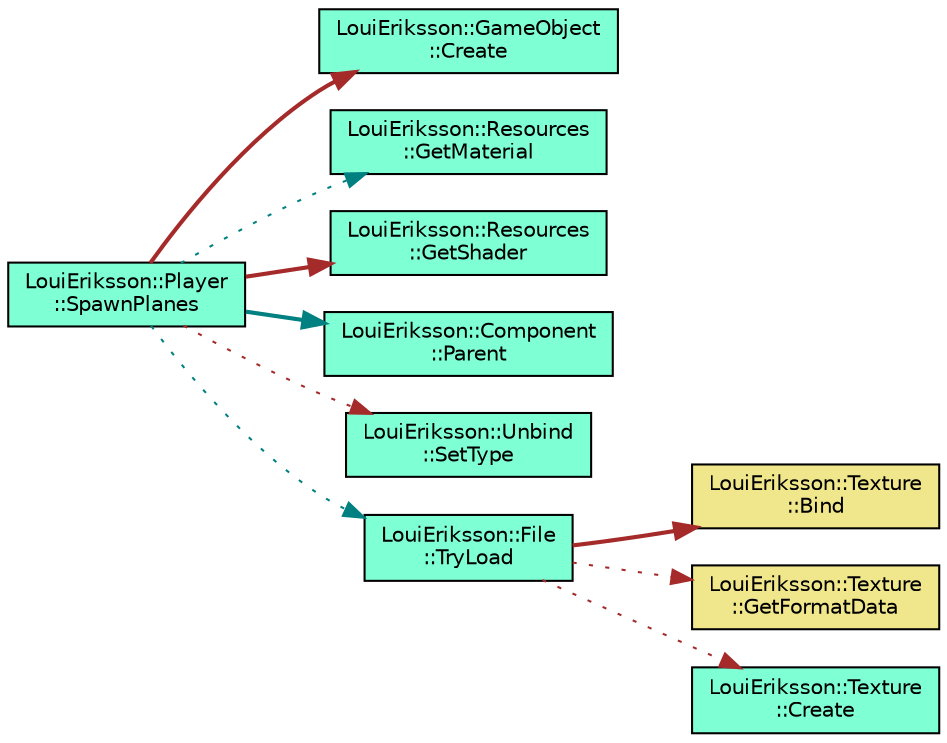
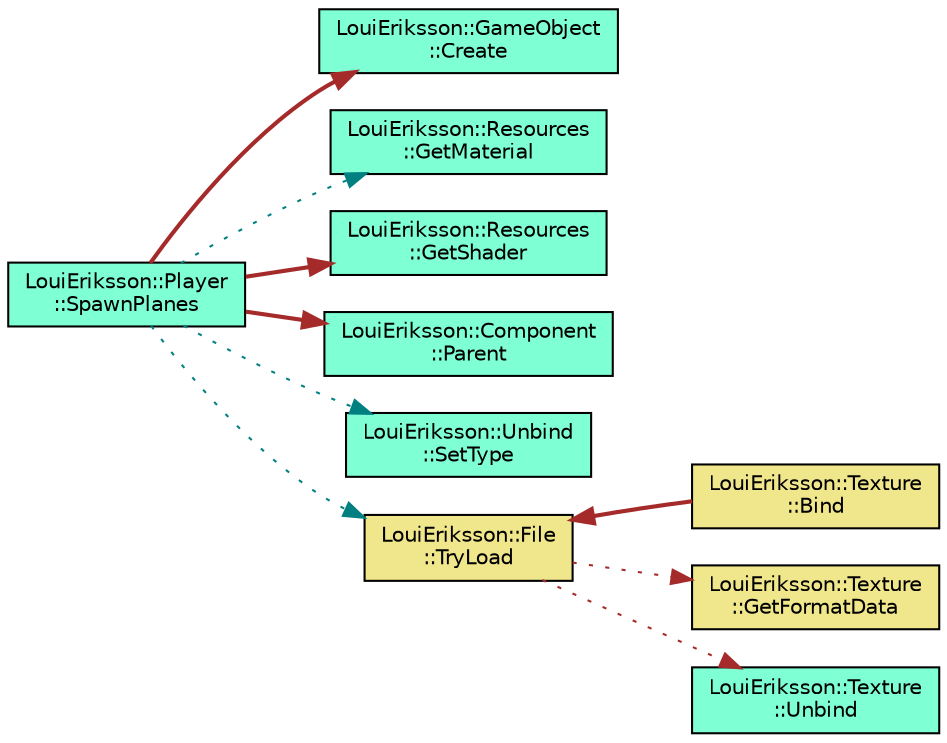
(274, 316) -> (274, 316)
(266, 369) -> (266, 369)
(624, 539) -> (643, 508)
(469, 548) -> (469, 548)
(816, 700) -> (816, 700)
